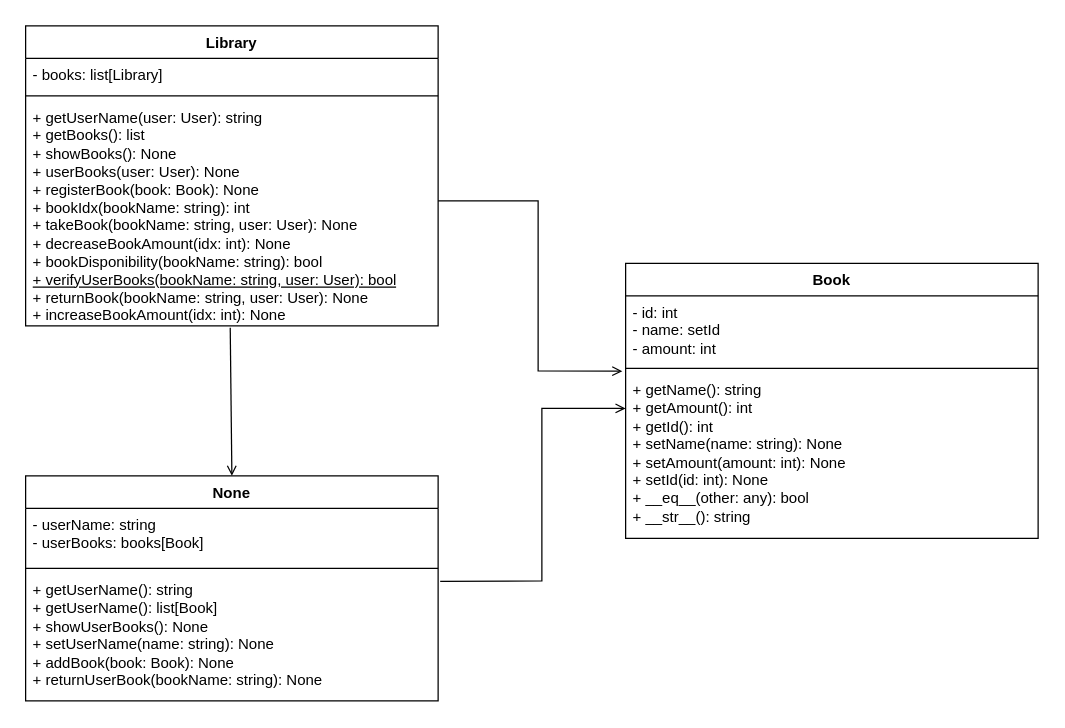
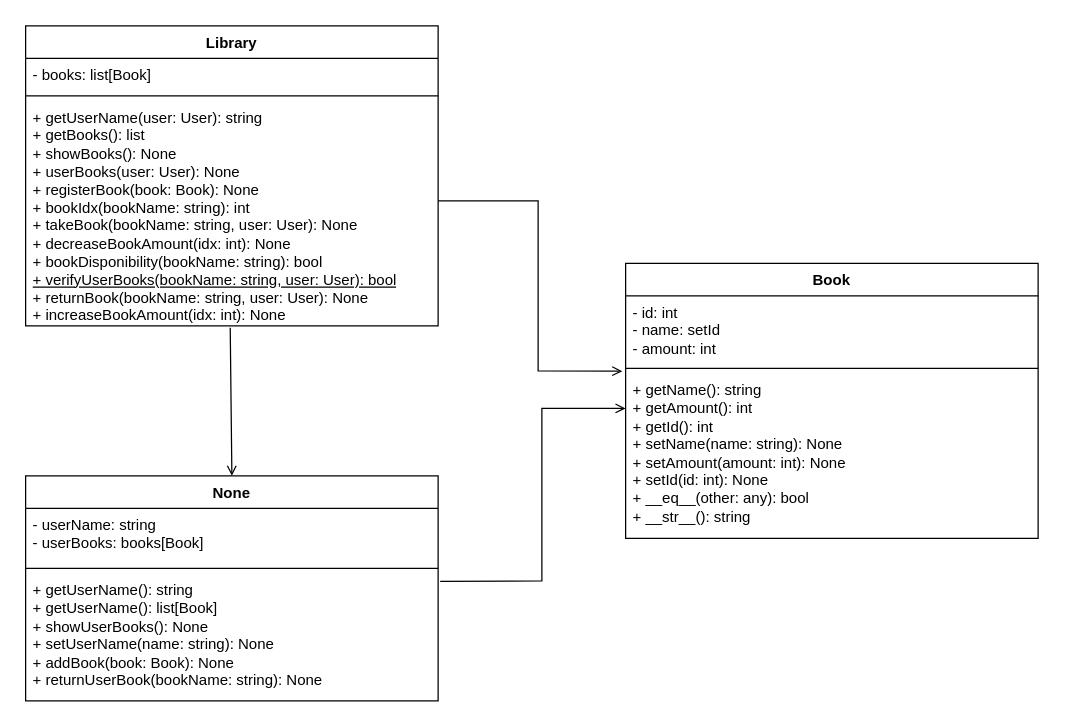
(114, 76) -> (103, 76)
